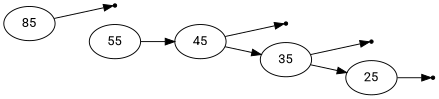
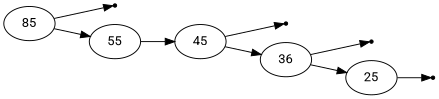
none -> (67, 32)
(286, 60) -> (286, 60)
